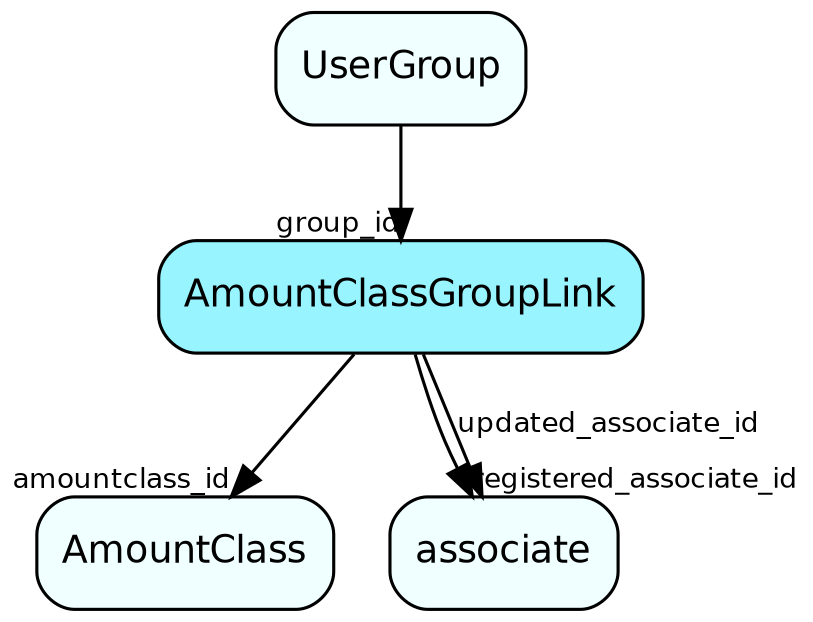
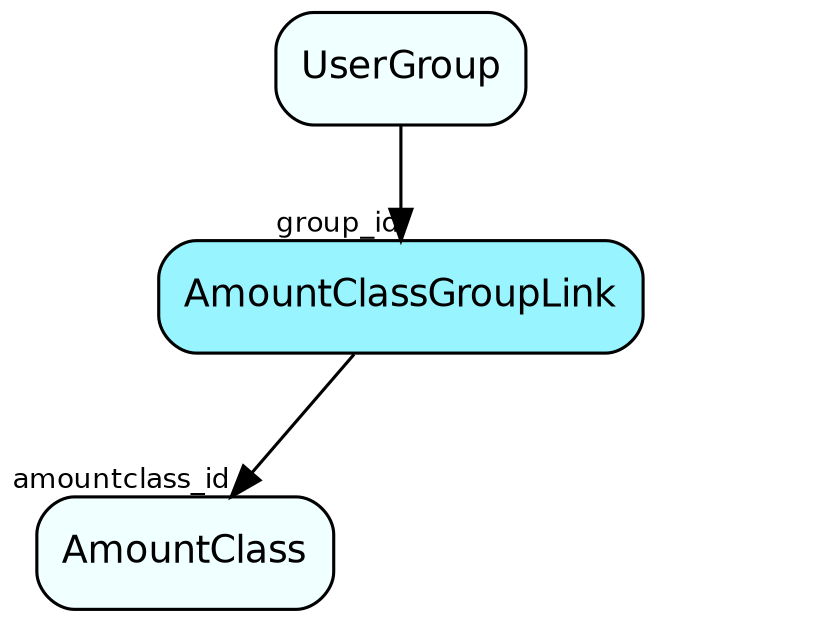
(504, 553) -> none
